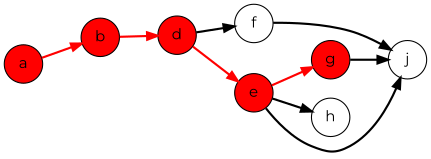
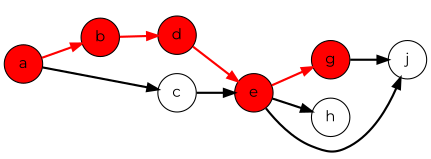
(254, 23) -> none
none -> (177, 93)
